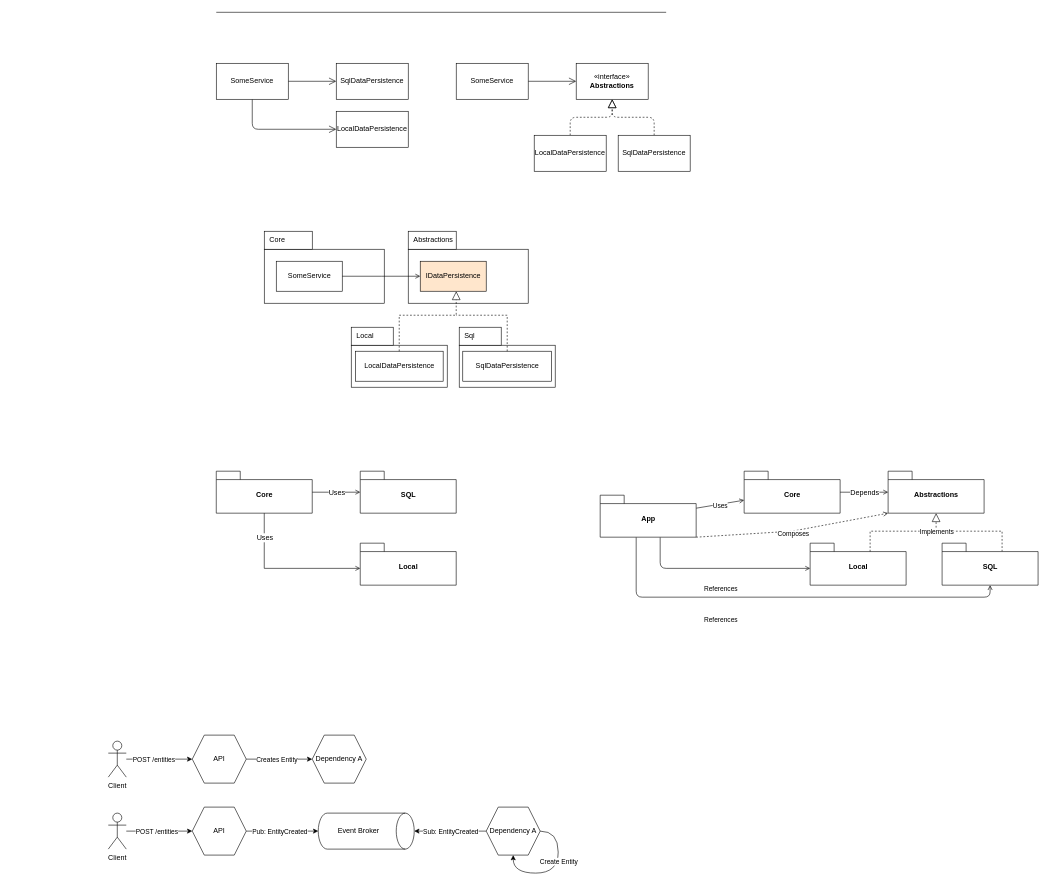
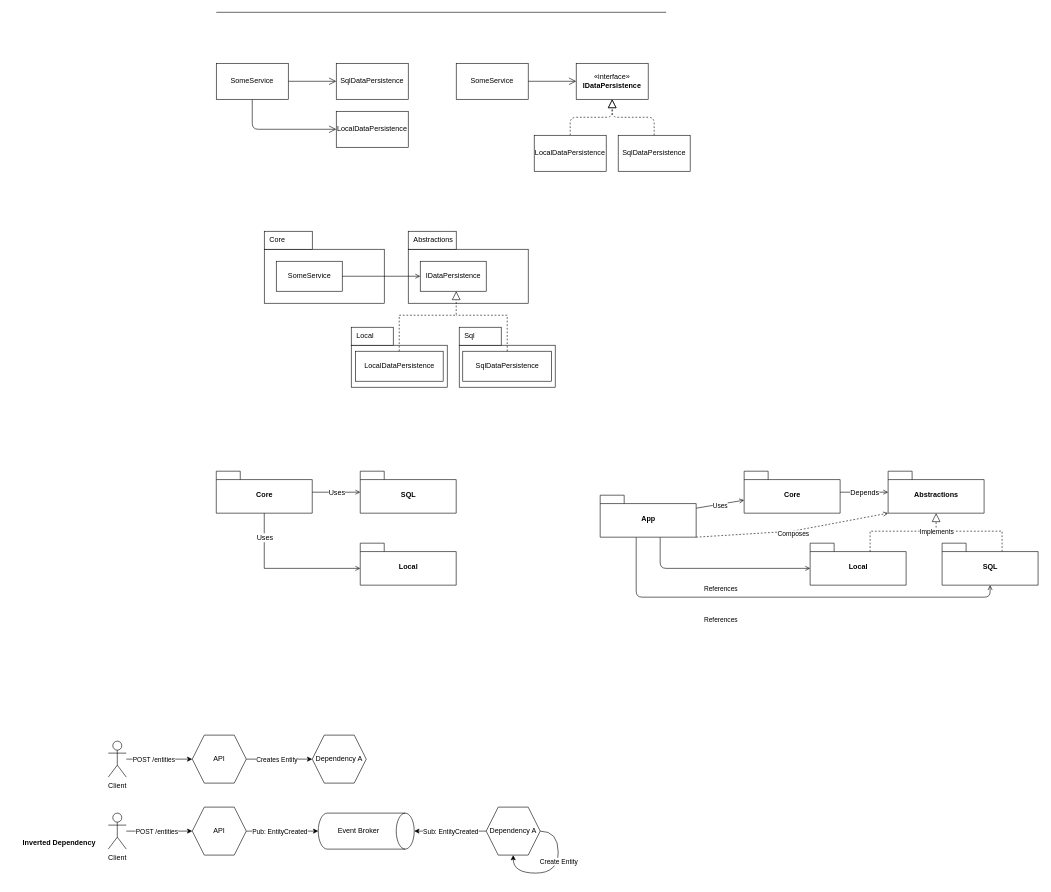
(612, 81) -> (612, 81)
(453, 276) -> (453, 276)
none -> (54, 843)
